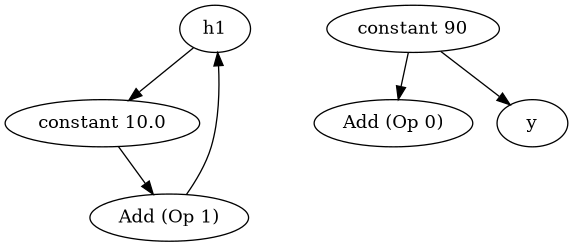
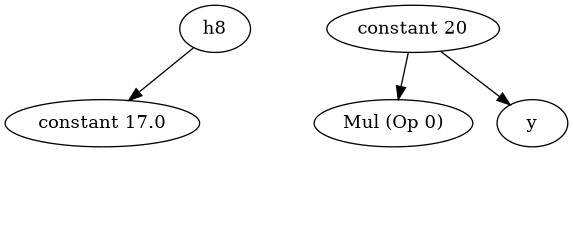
(215, 29) -> (215, 29)
(413, 29) -> (413, 29)
(102, 123) -> (102, 123)
(393, 123) -> (393, 123)
(169, 218) -> none
